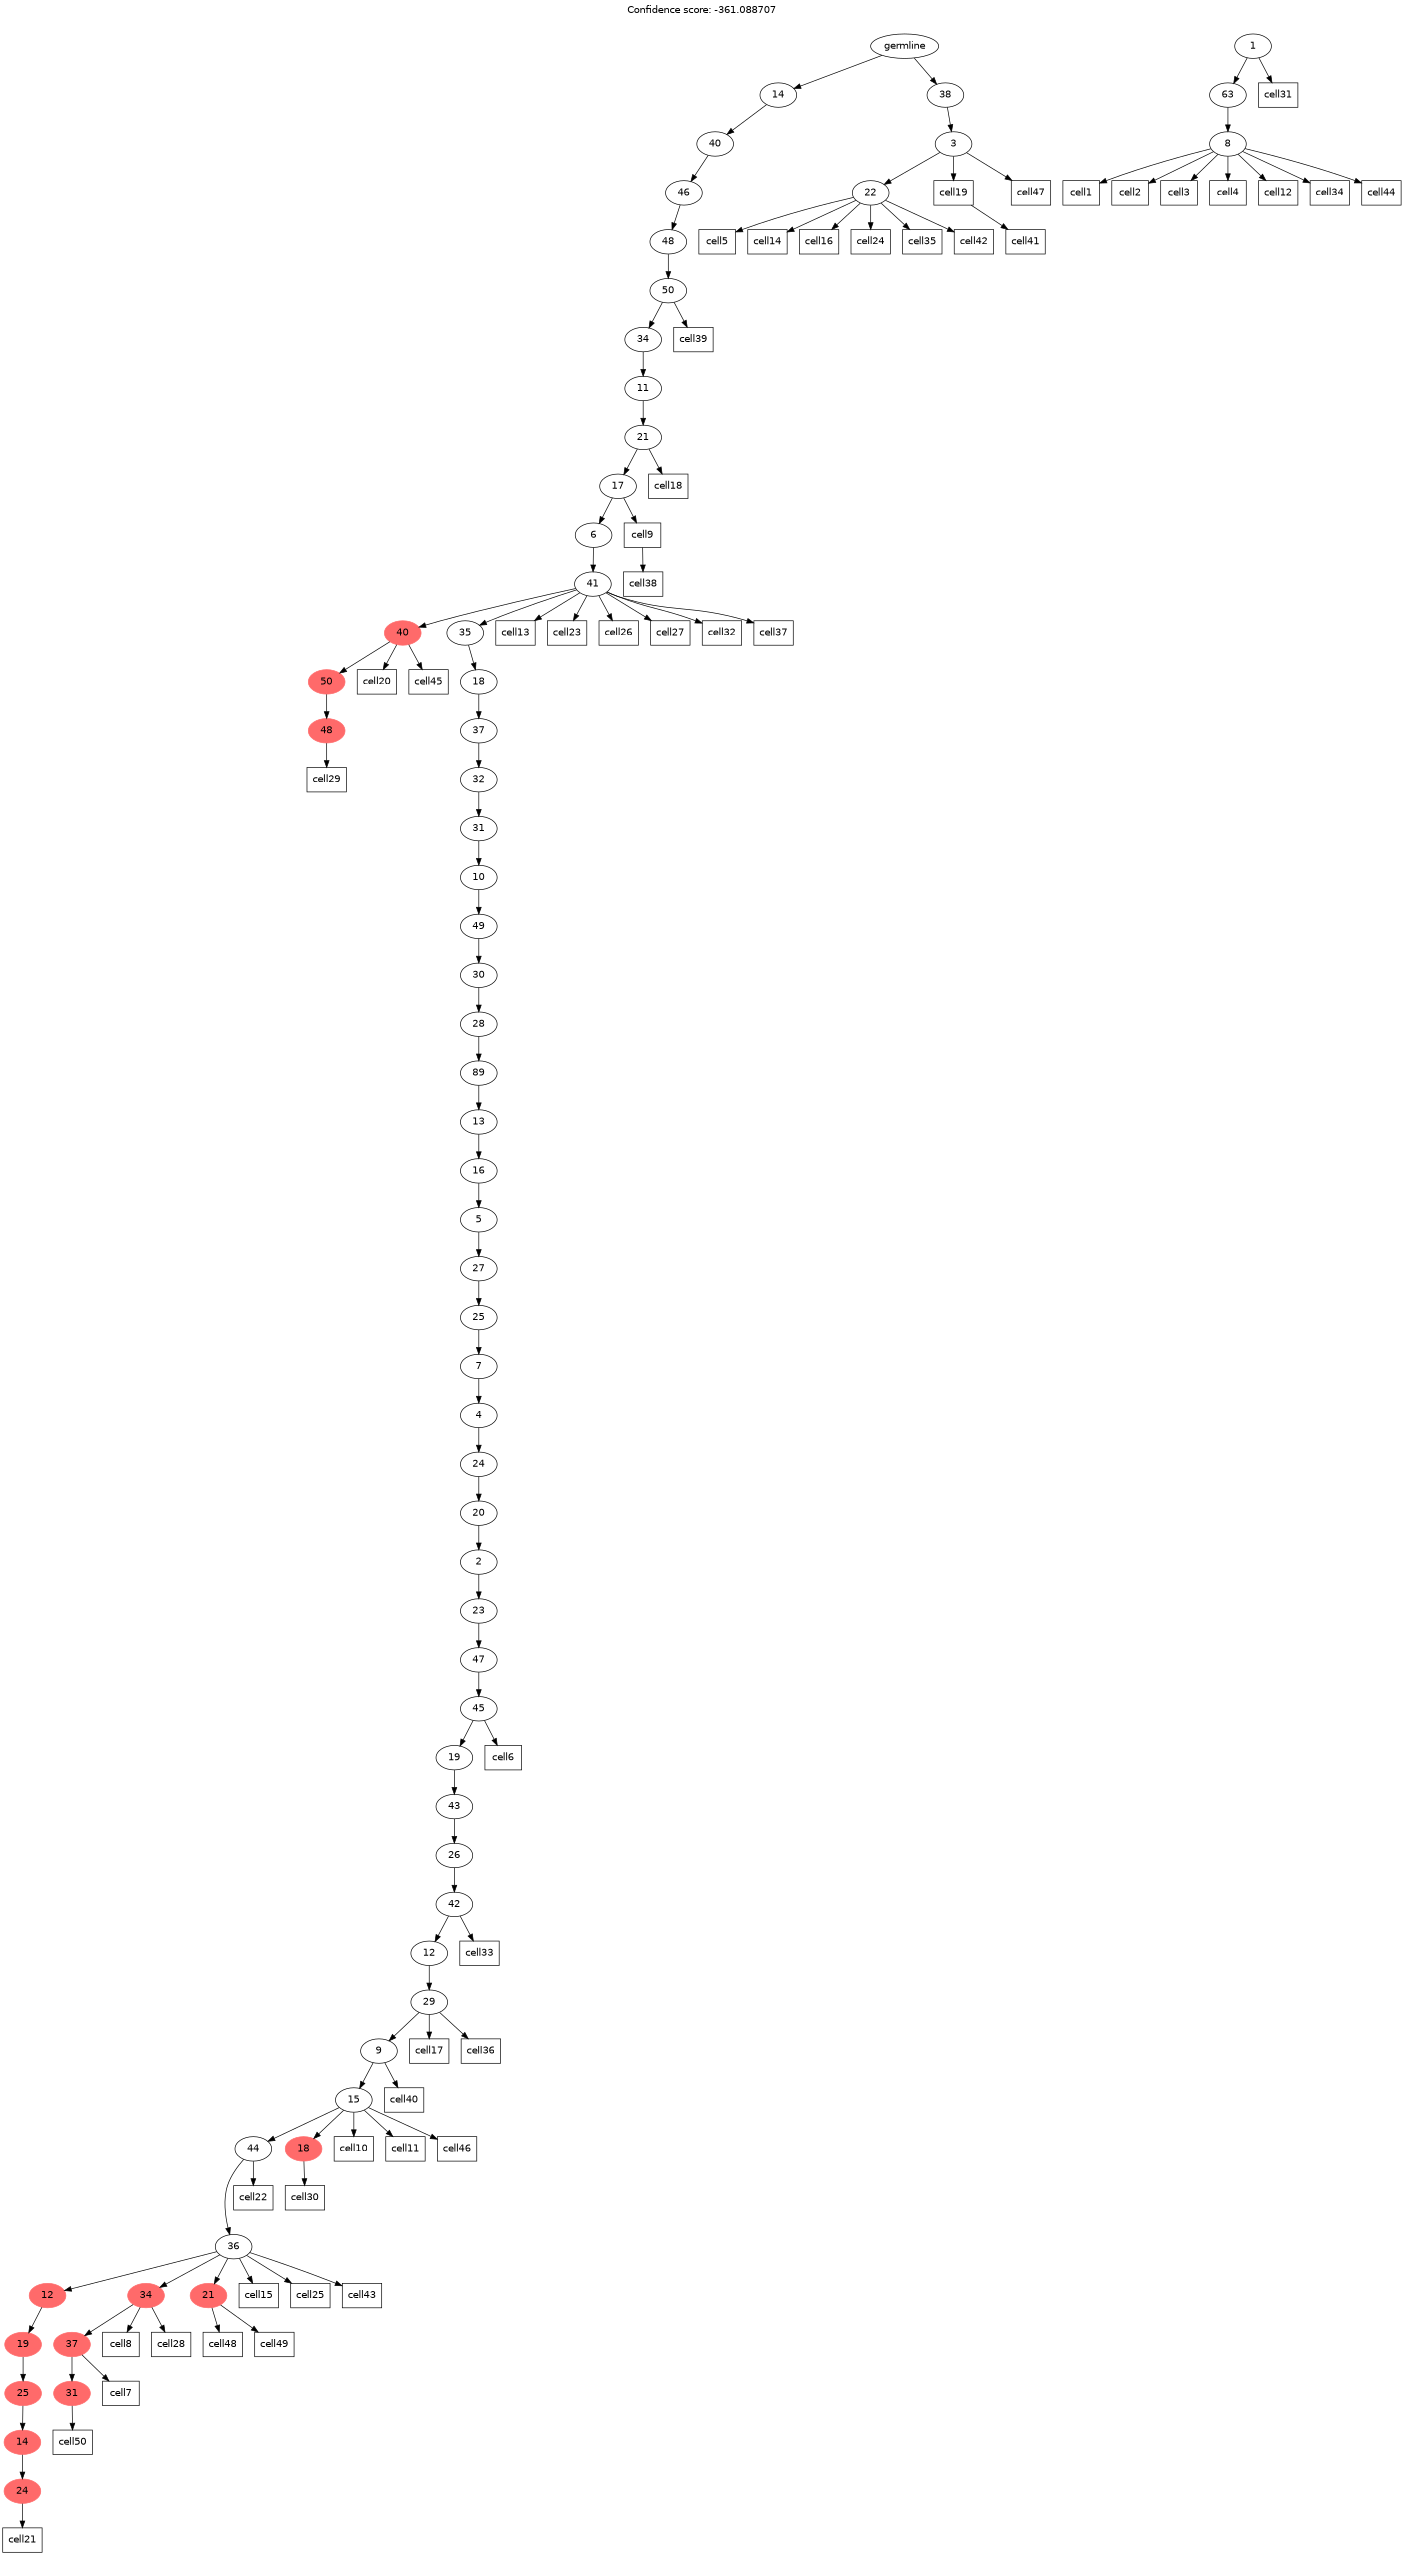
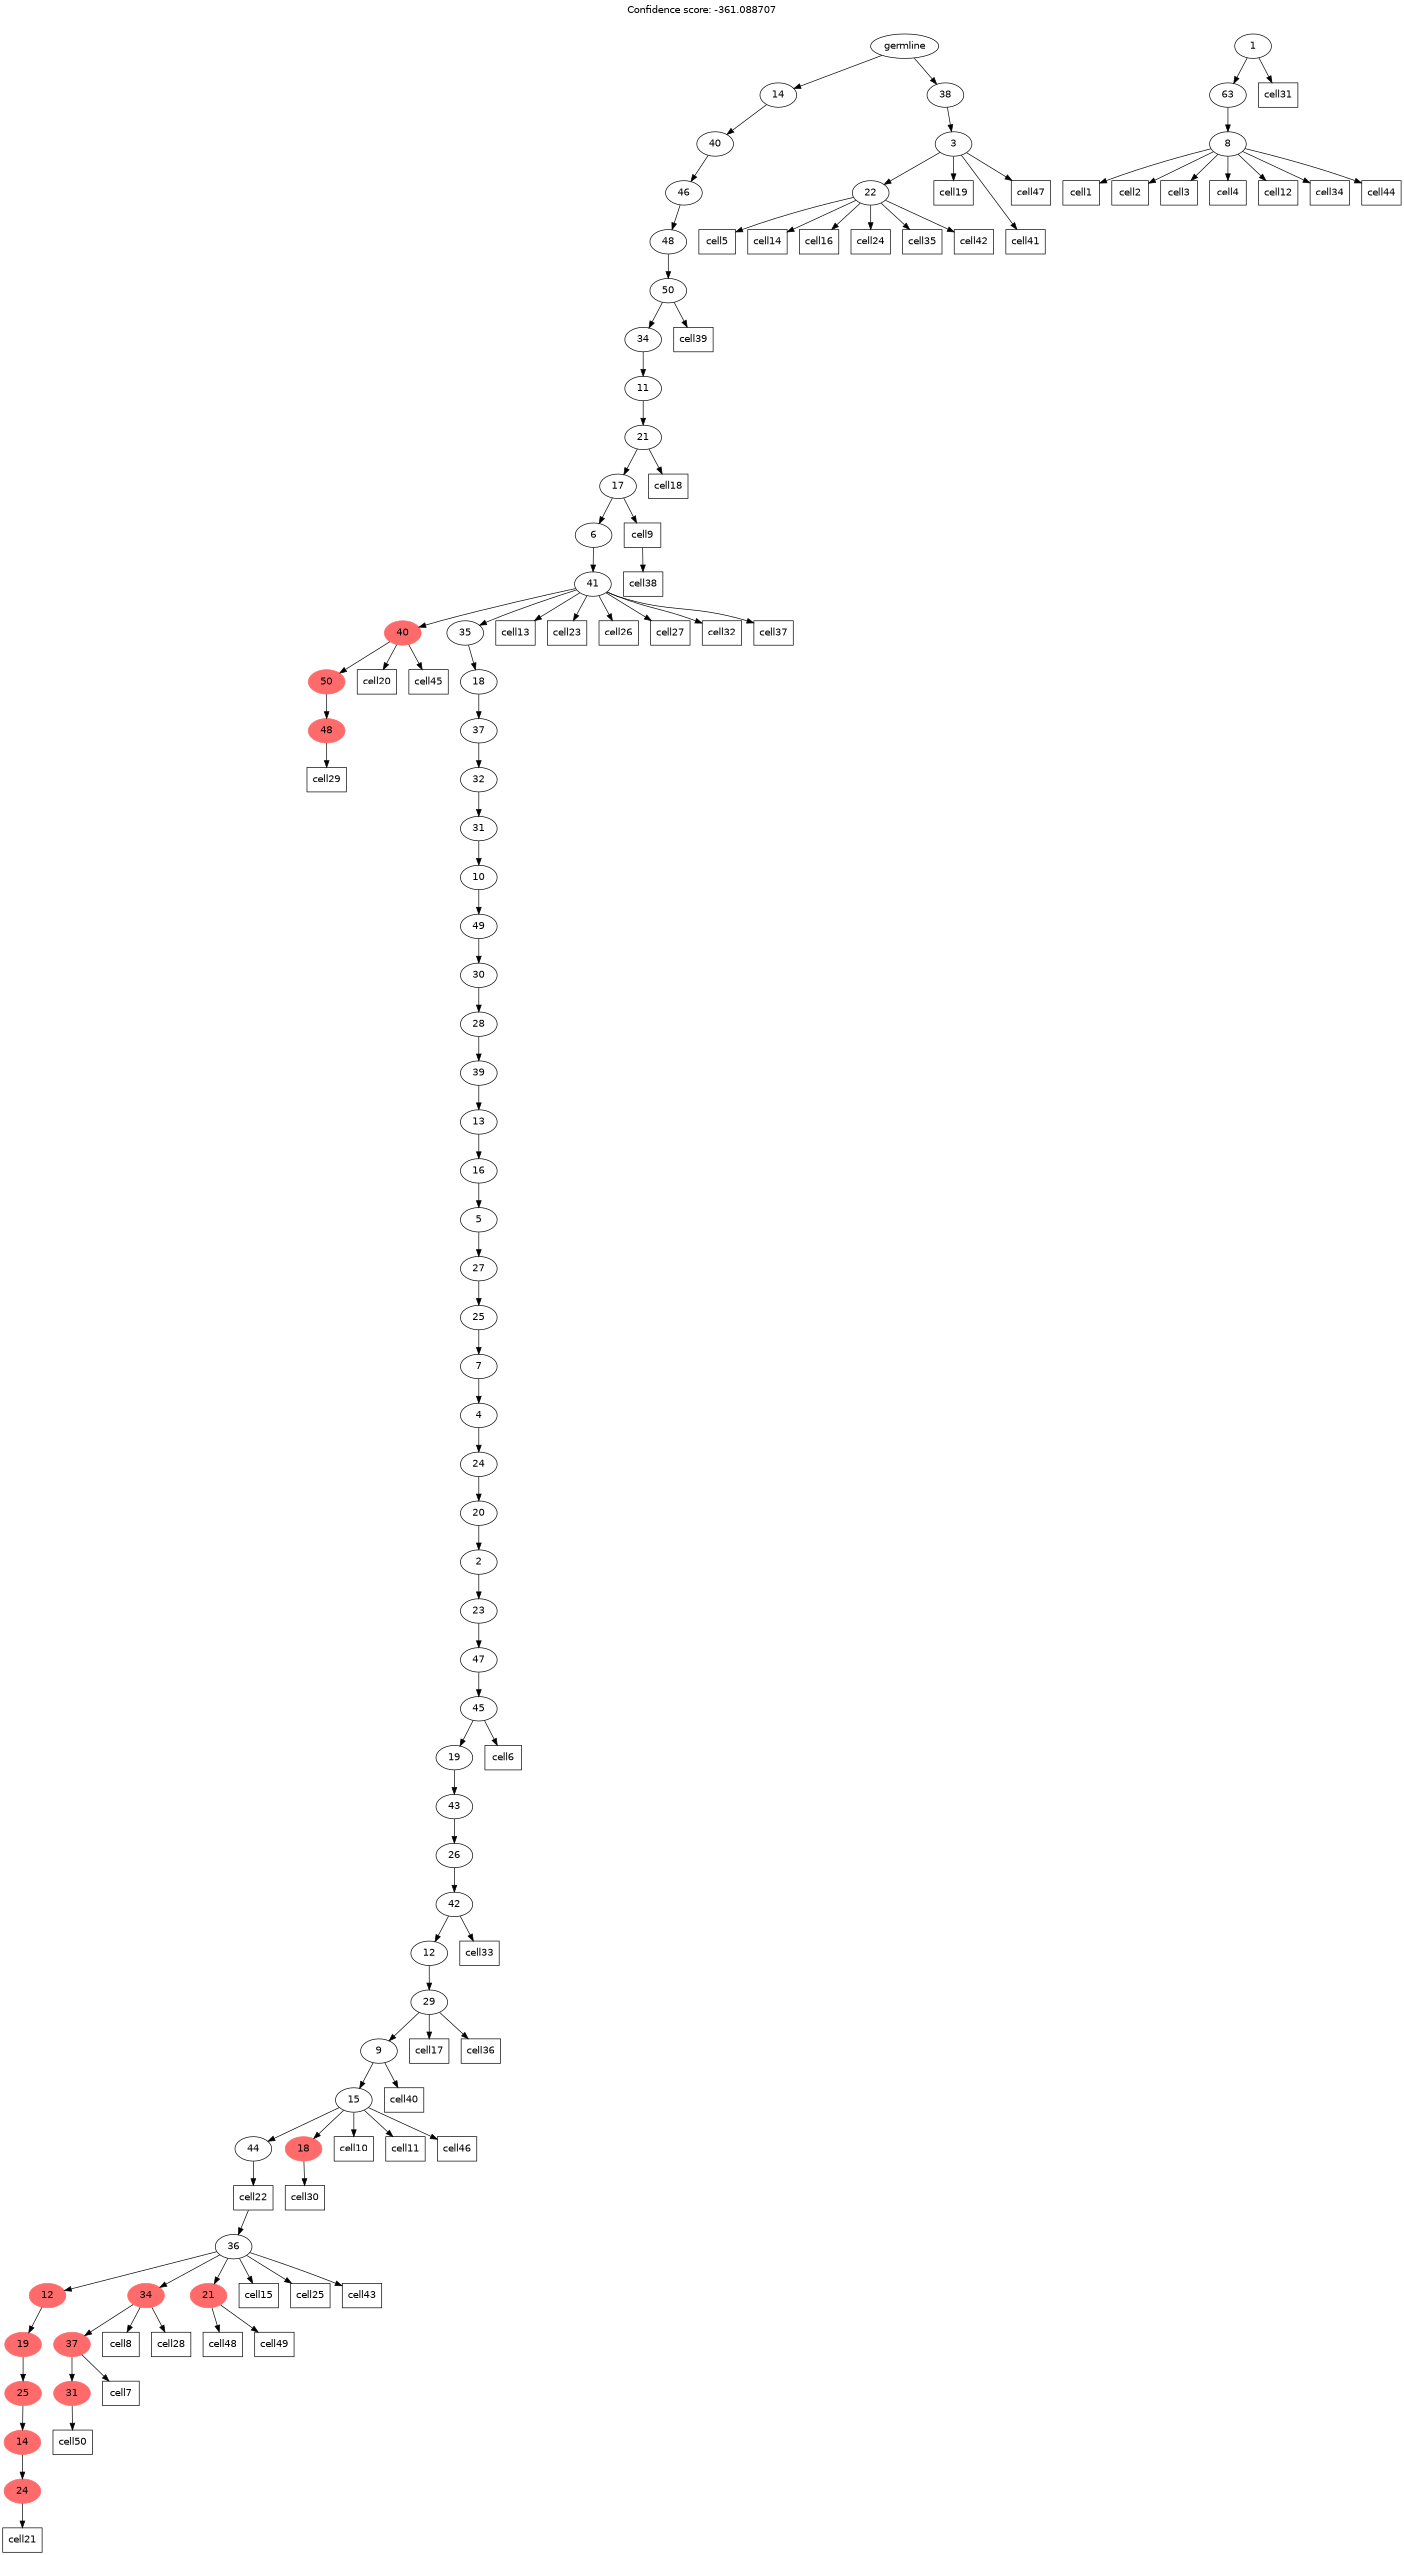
(987, 215) -> (987, 190)
(479, 1073) -> (479, 1073)
(226, 2191) -> (245, 2219)
